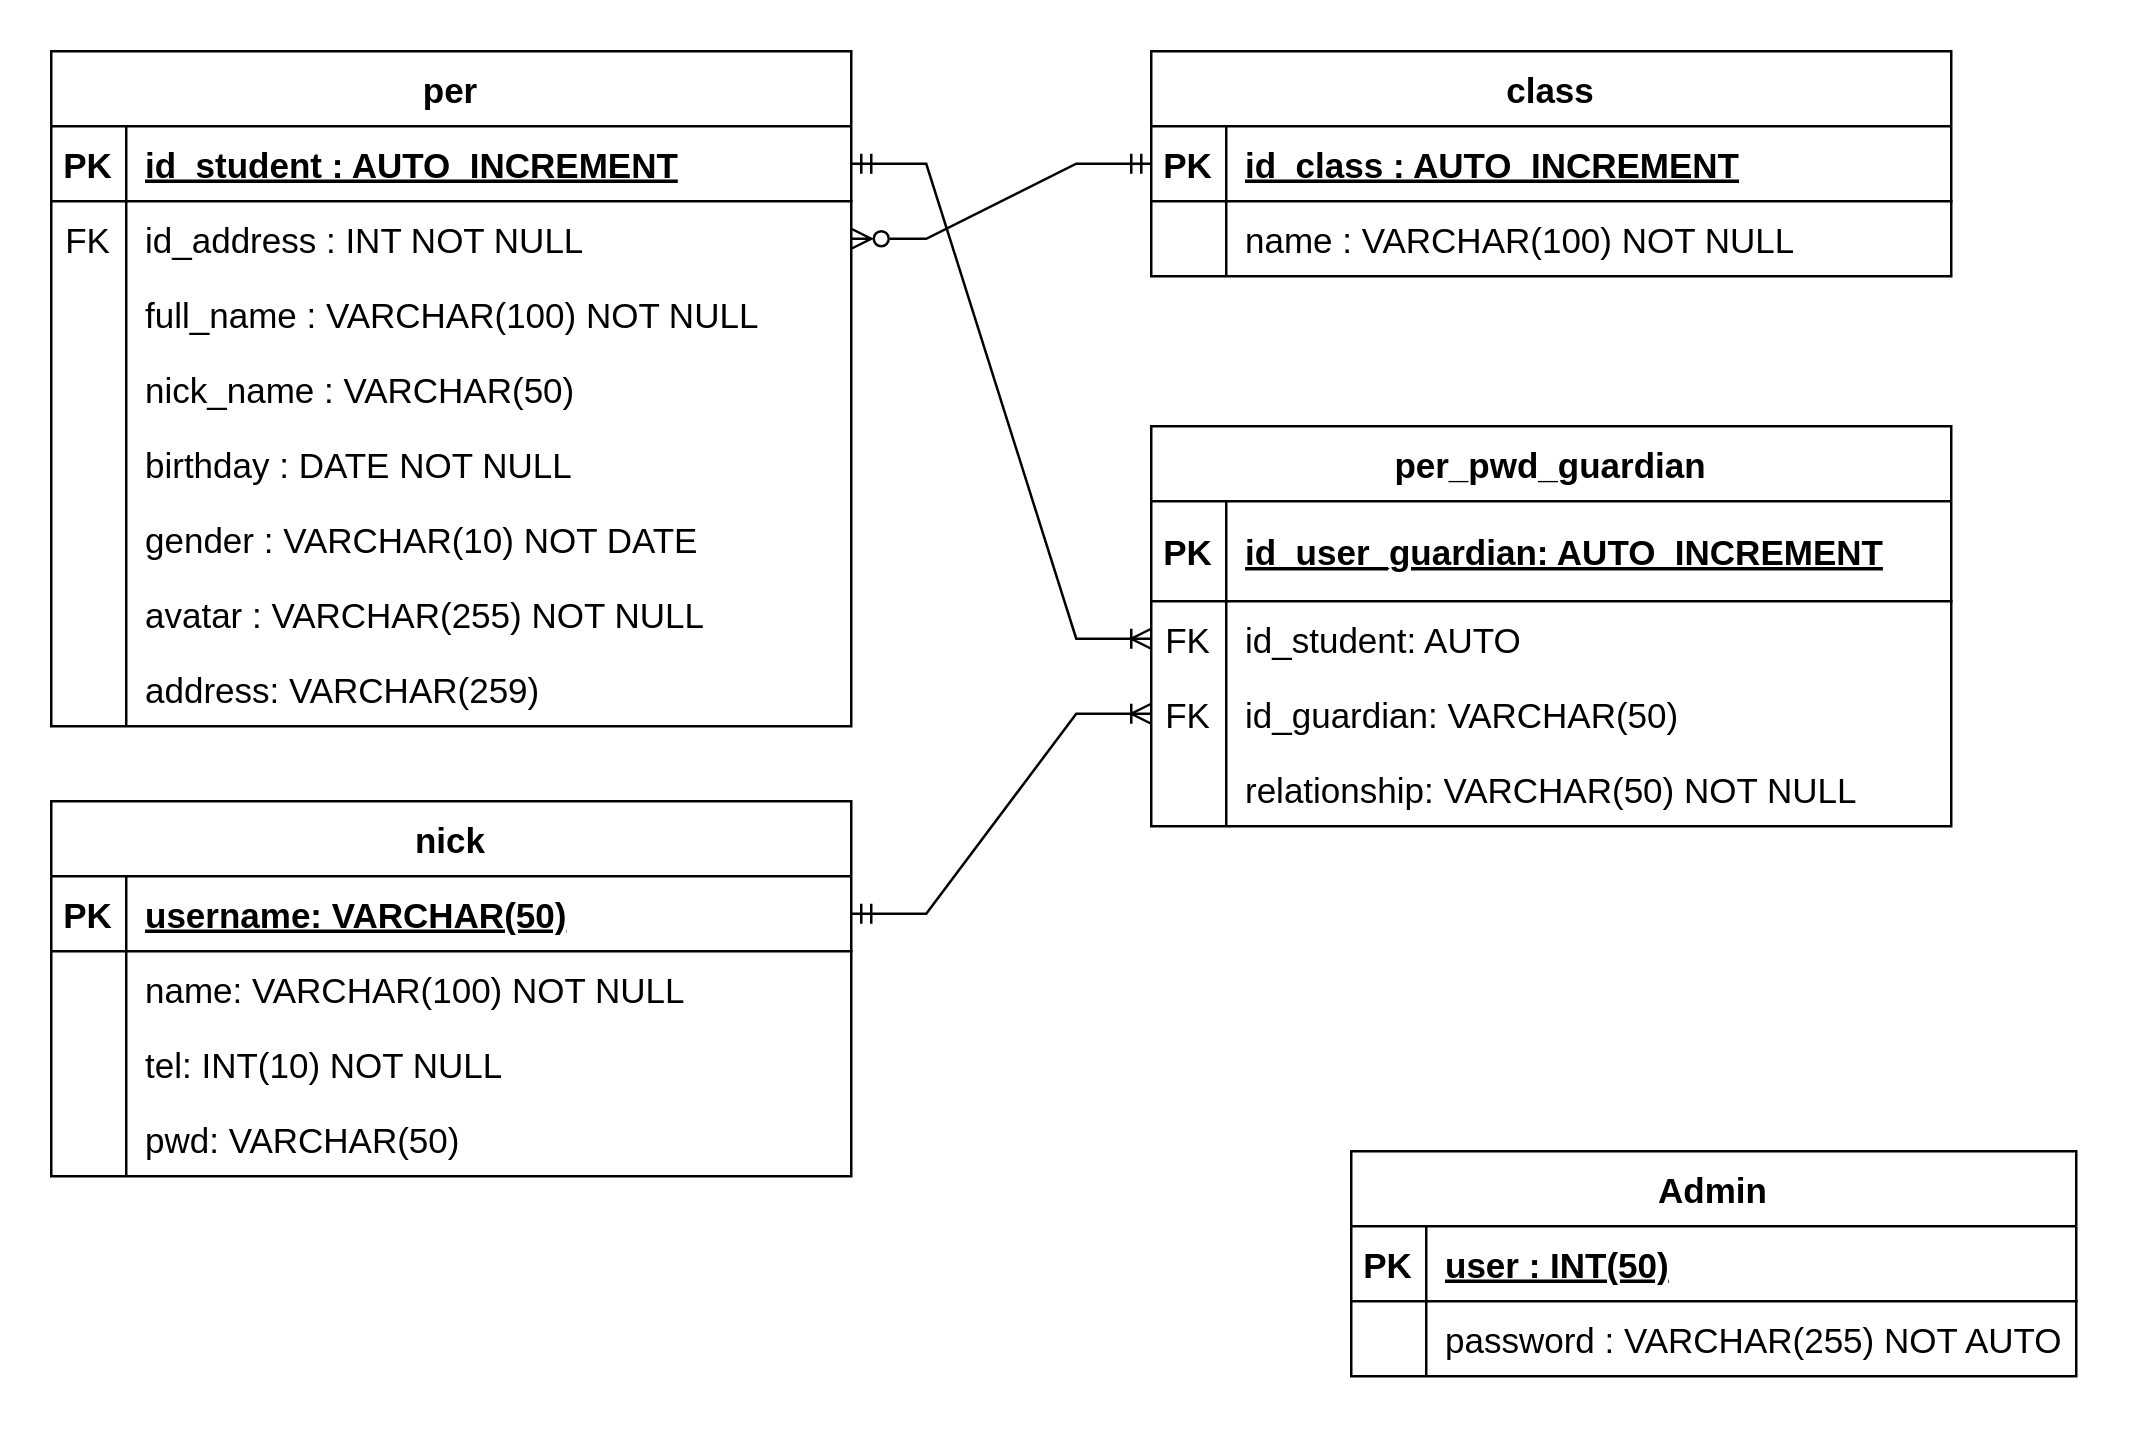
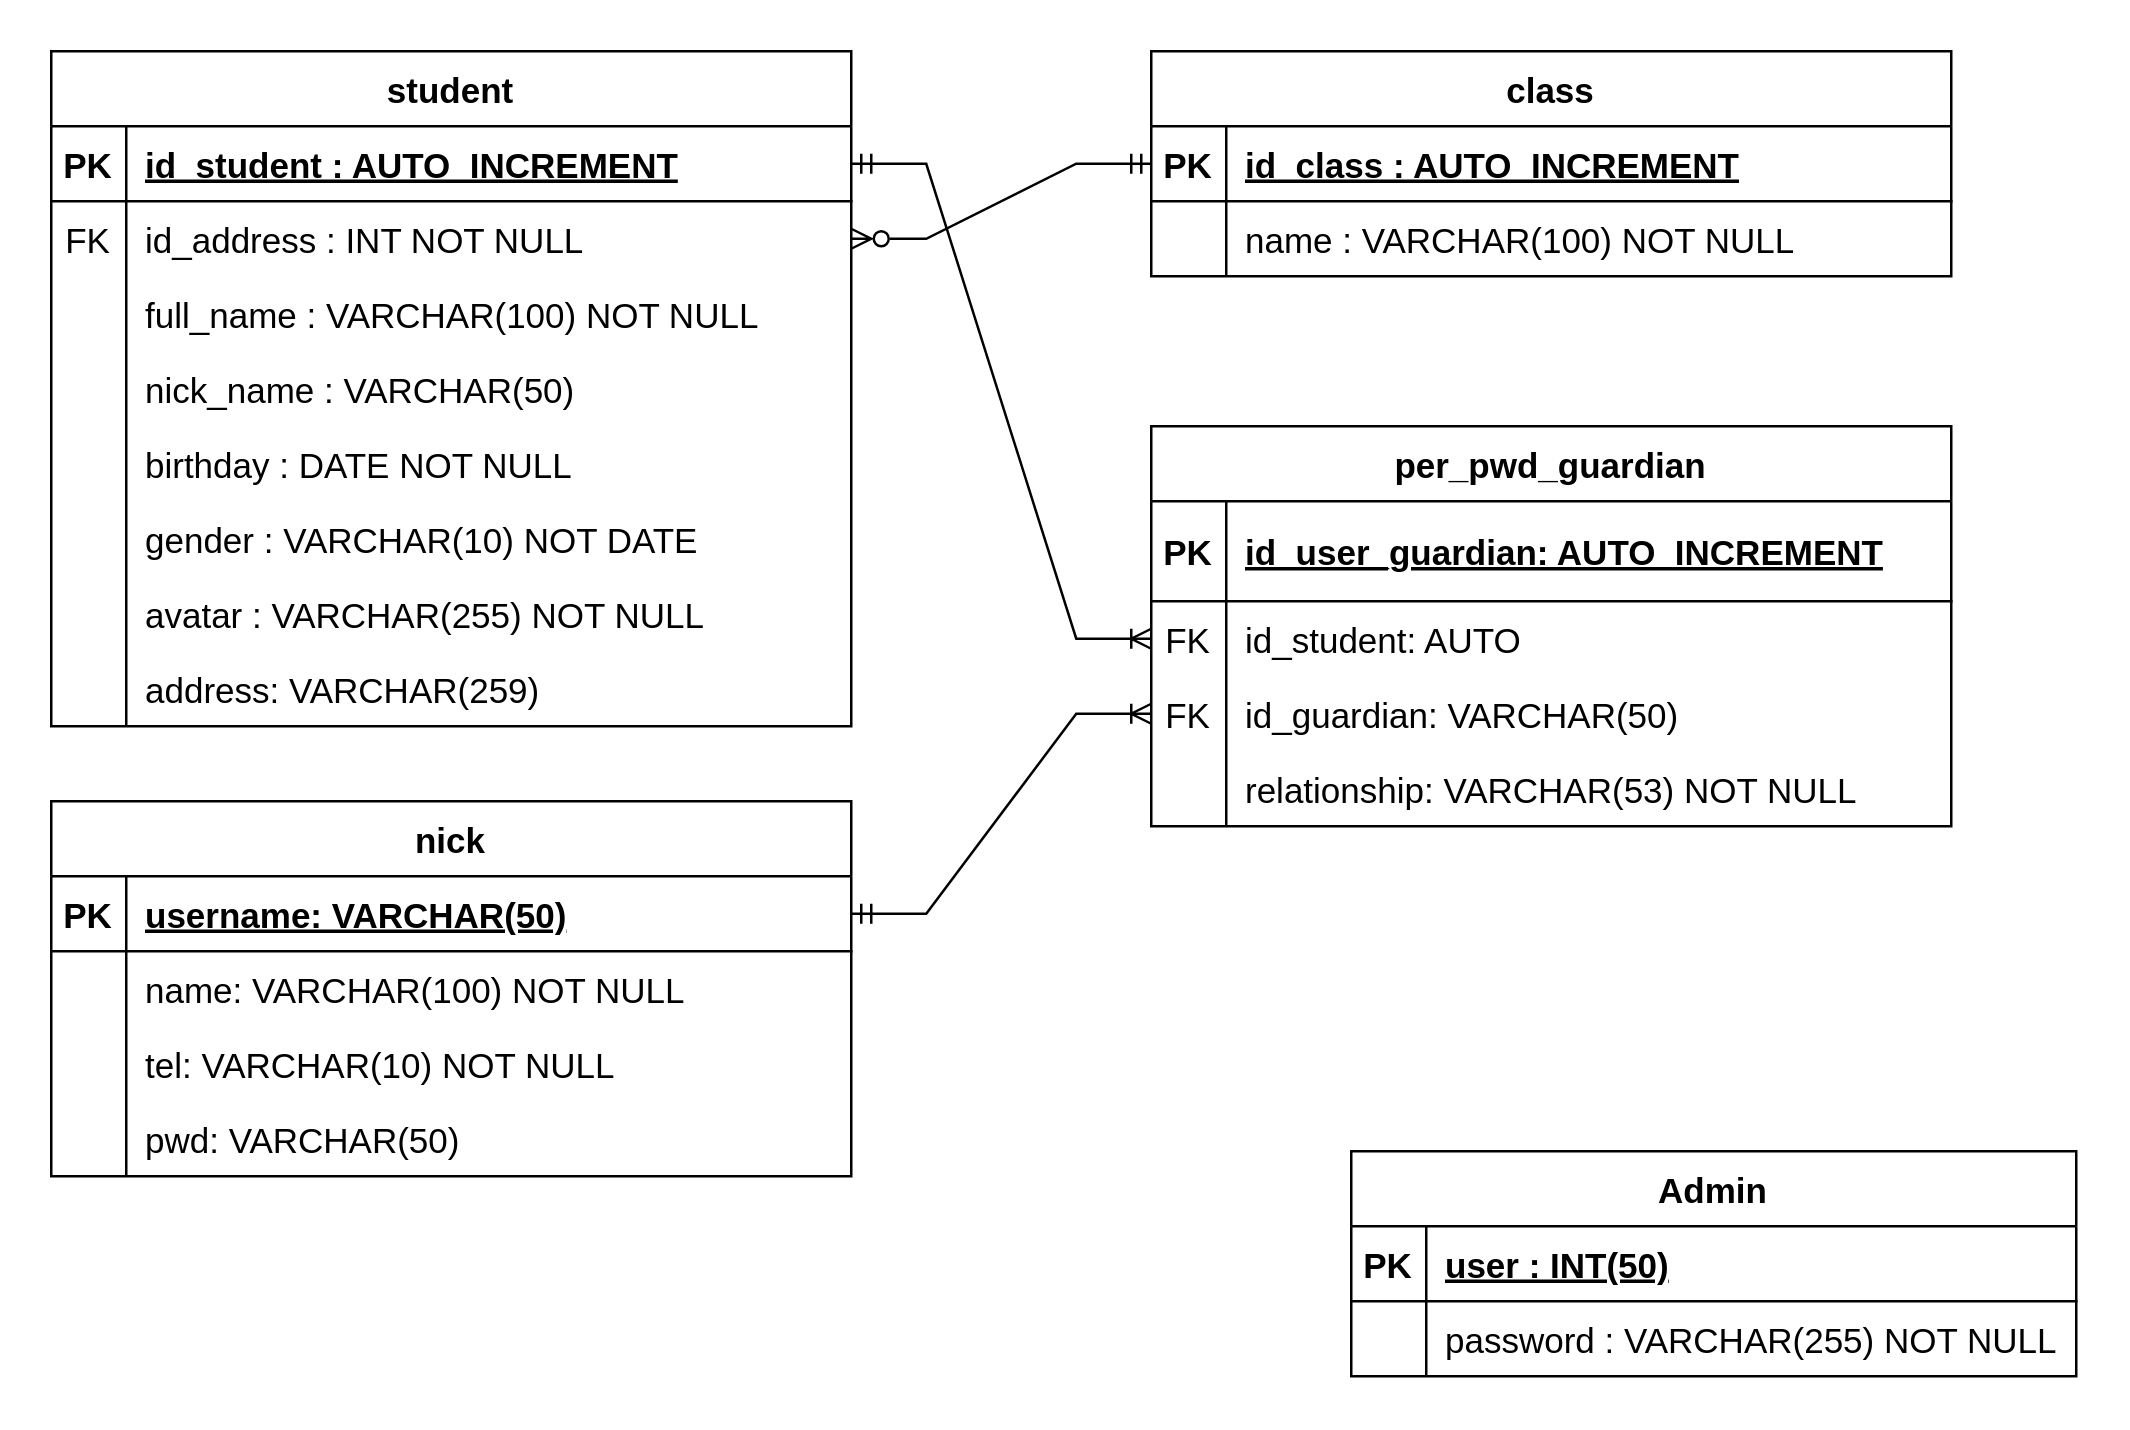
(450, 91) -> (450, 91)
(1546, 791) -> (1546, 791)
(328, 1066) -> (367, 1066)
(1736, 1341) -> (1736, 1341)
